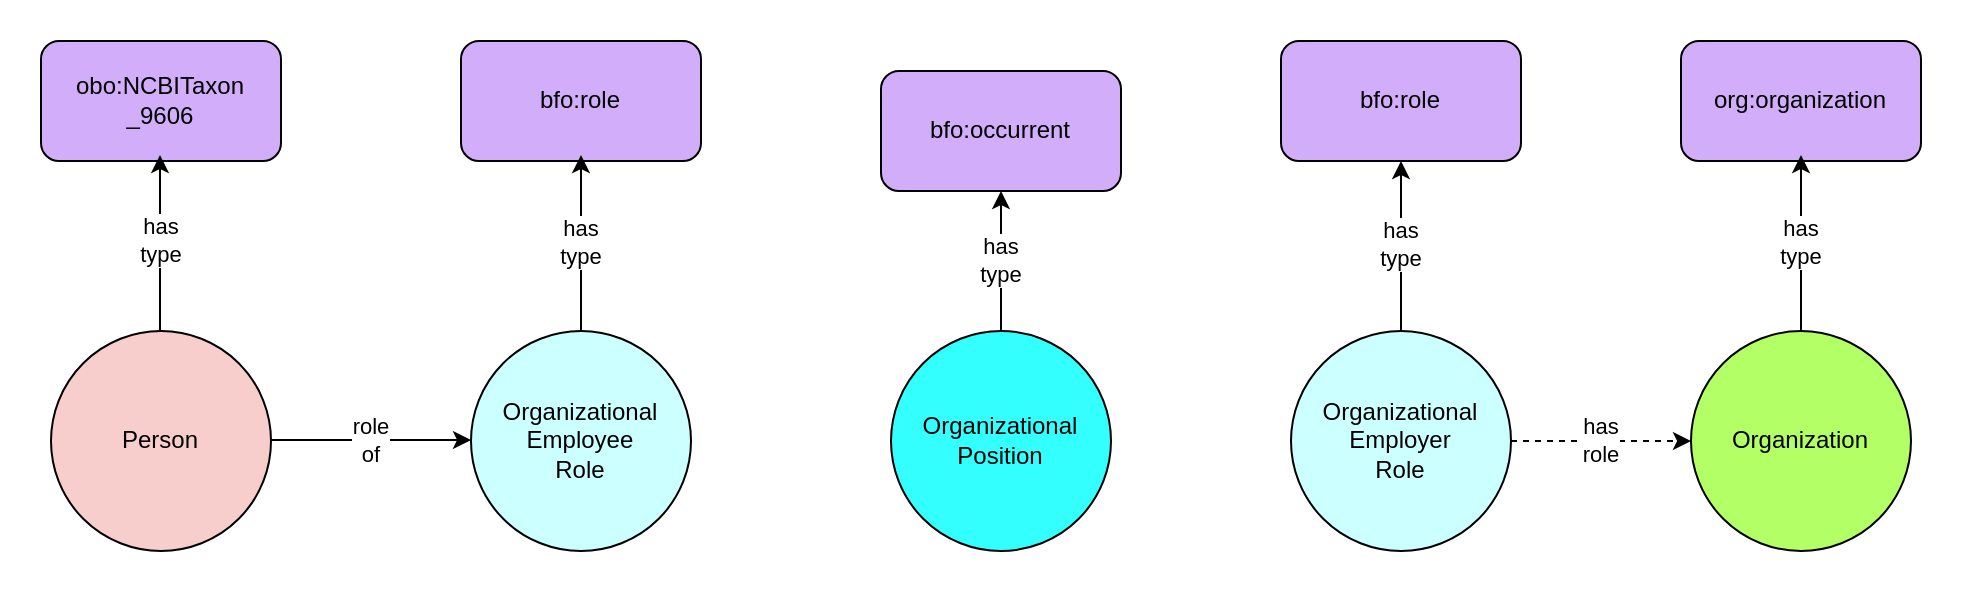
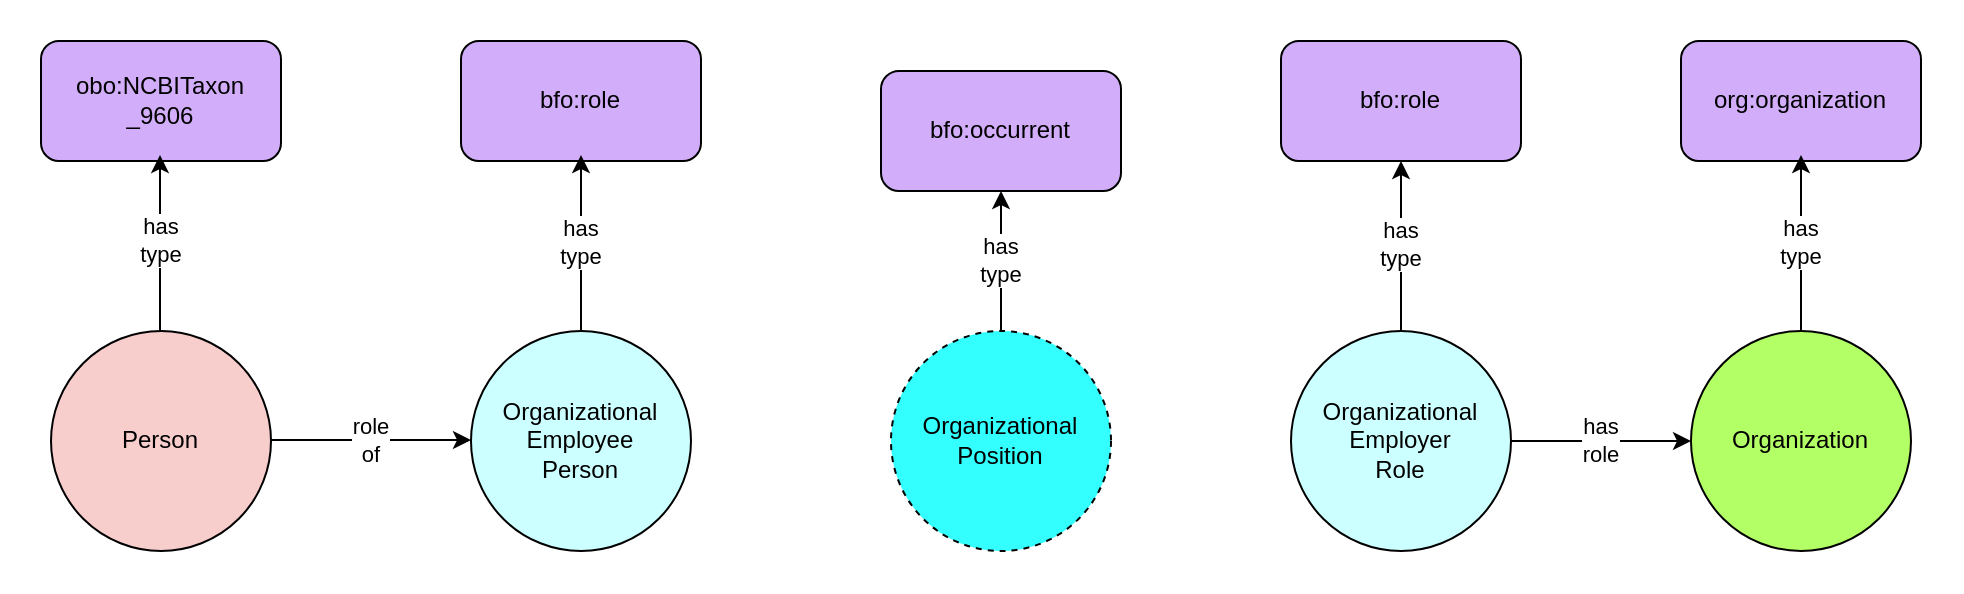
(581, 441) -> (581, 441)
(1001, 441) -> (1001, 441)
(1548, 441) -> (1548, 441)
